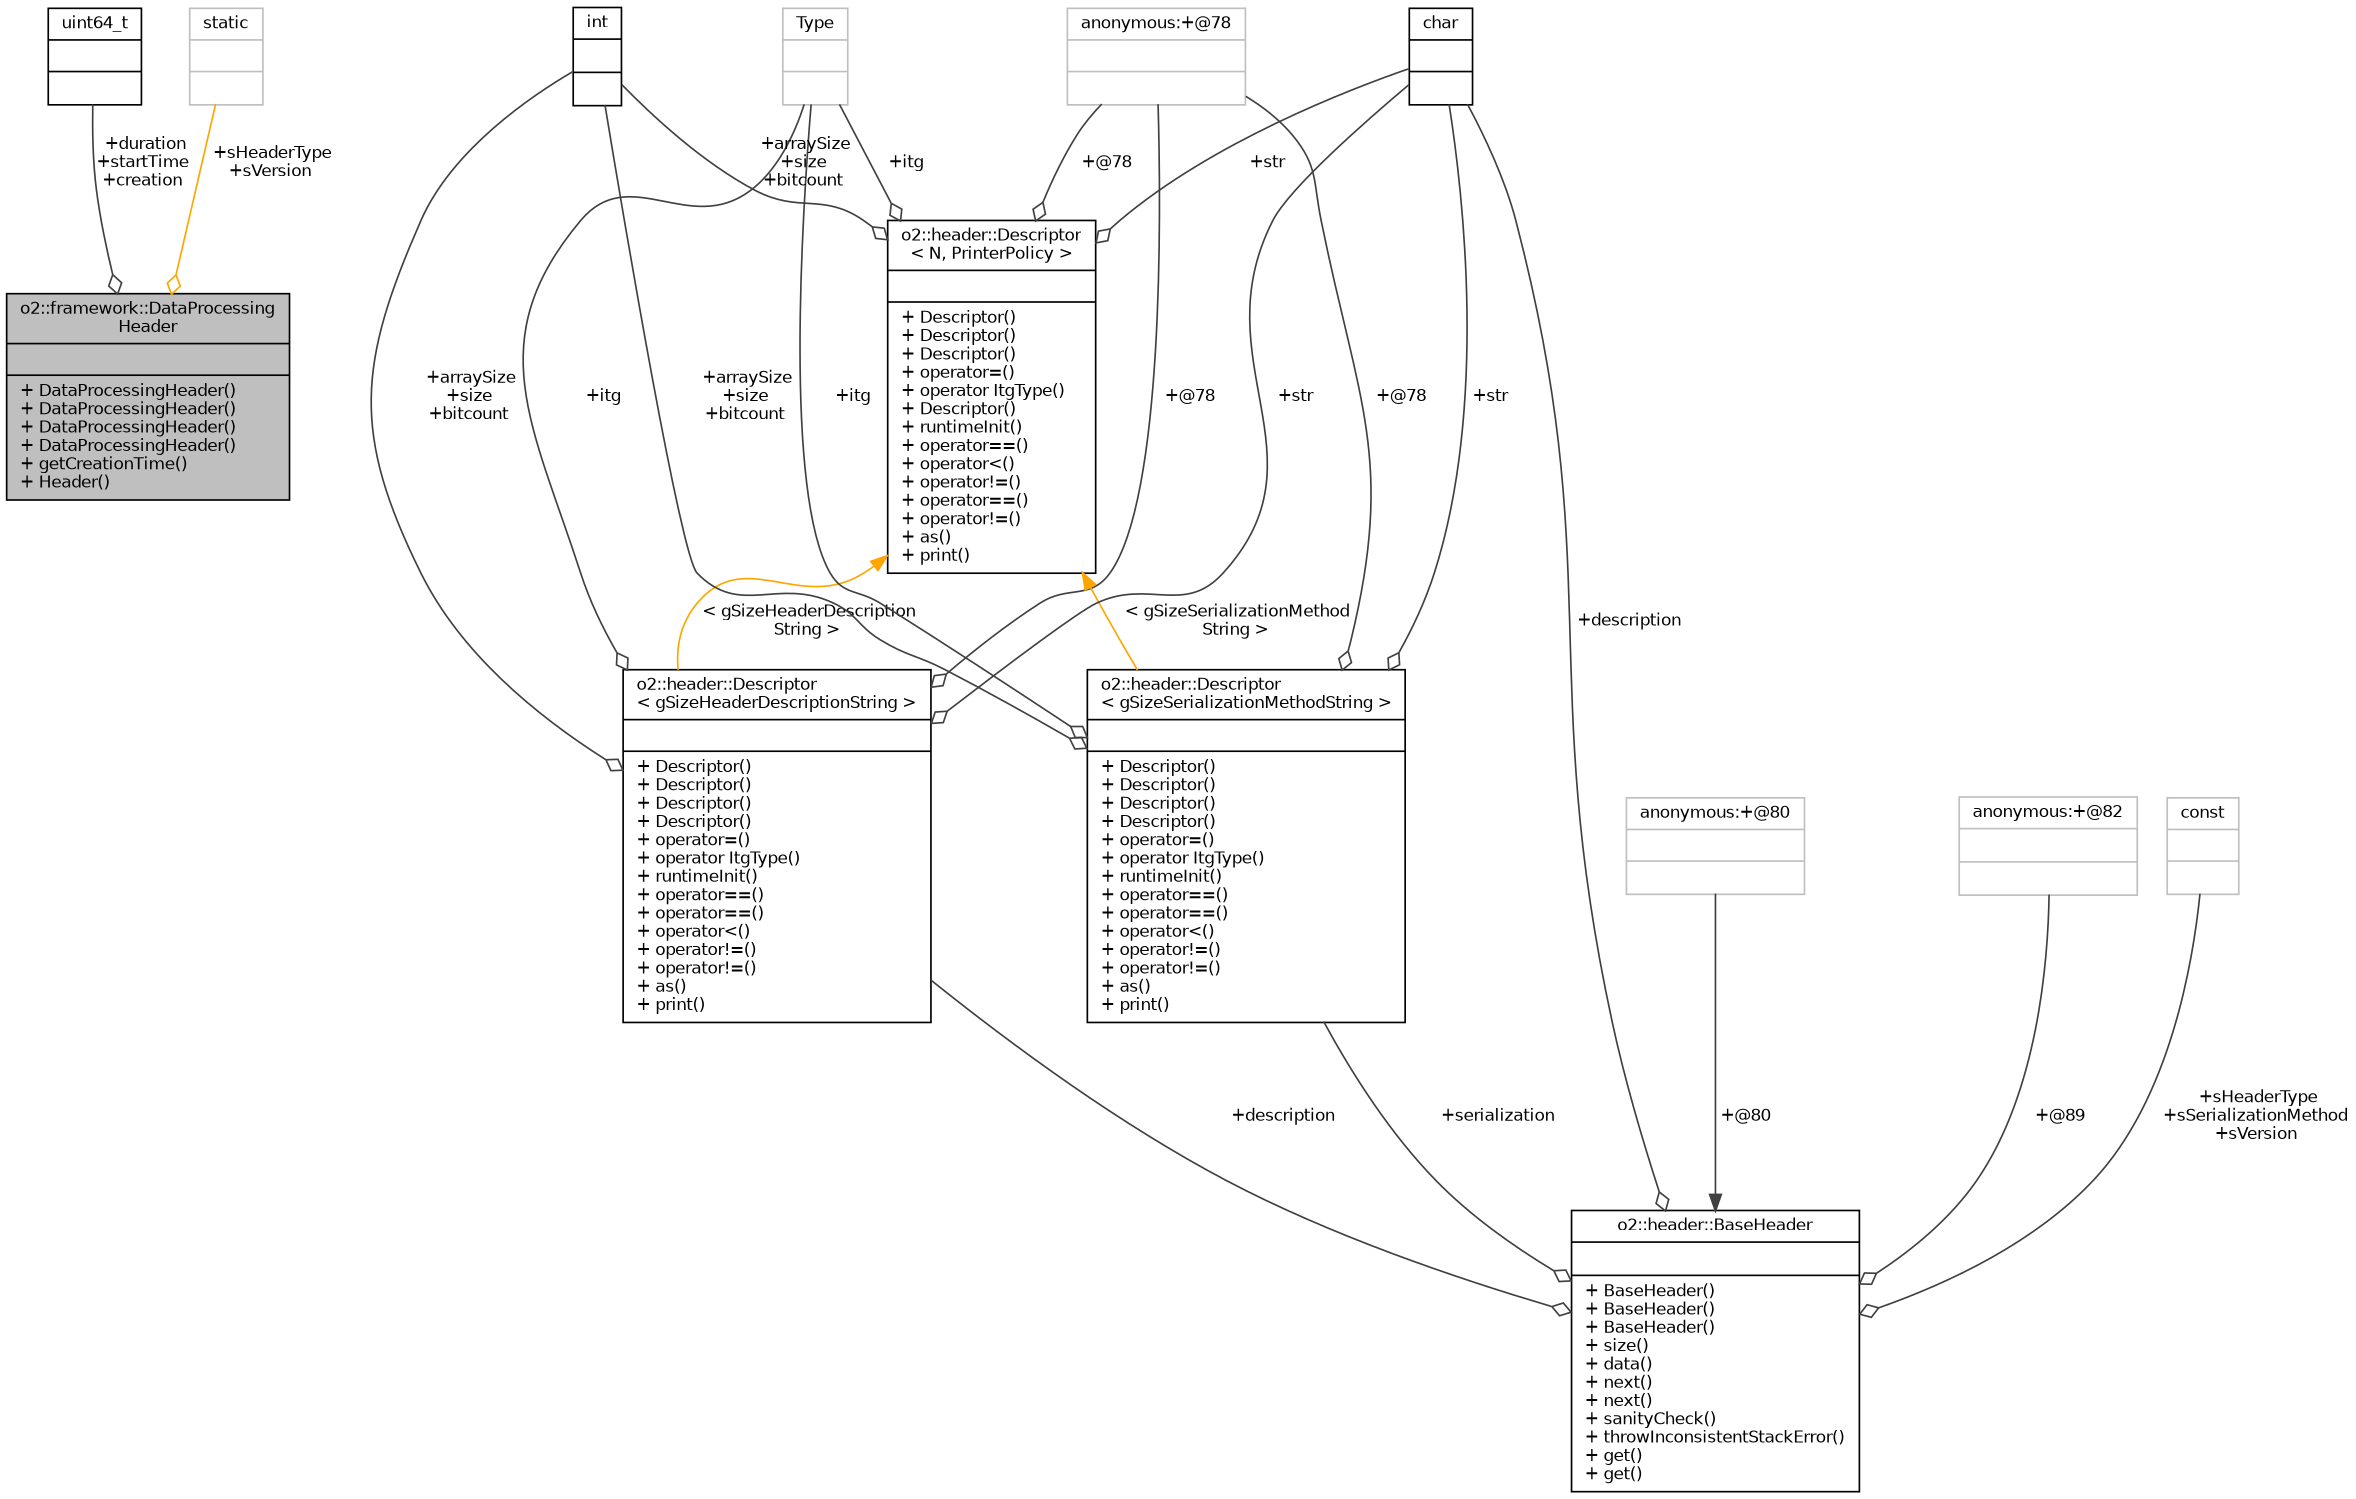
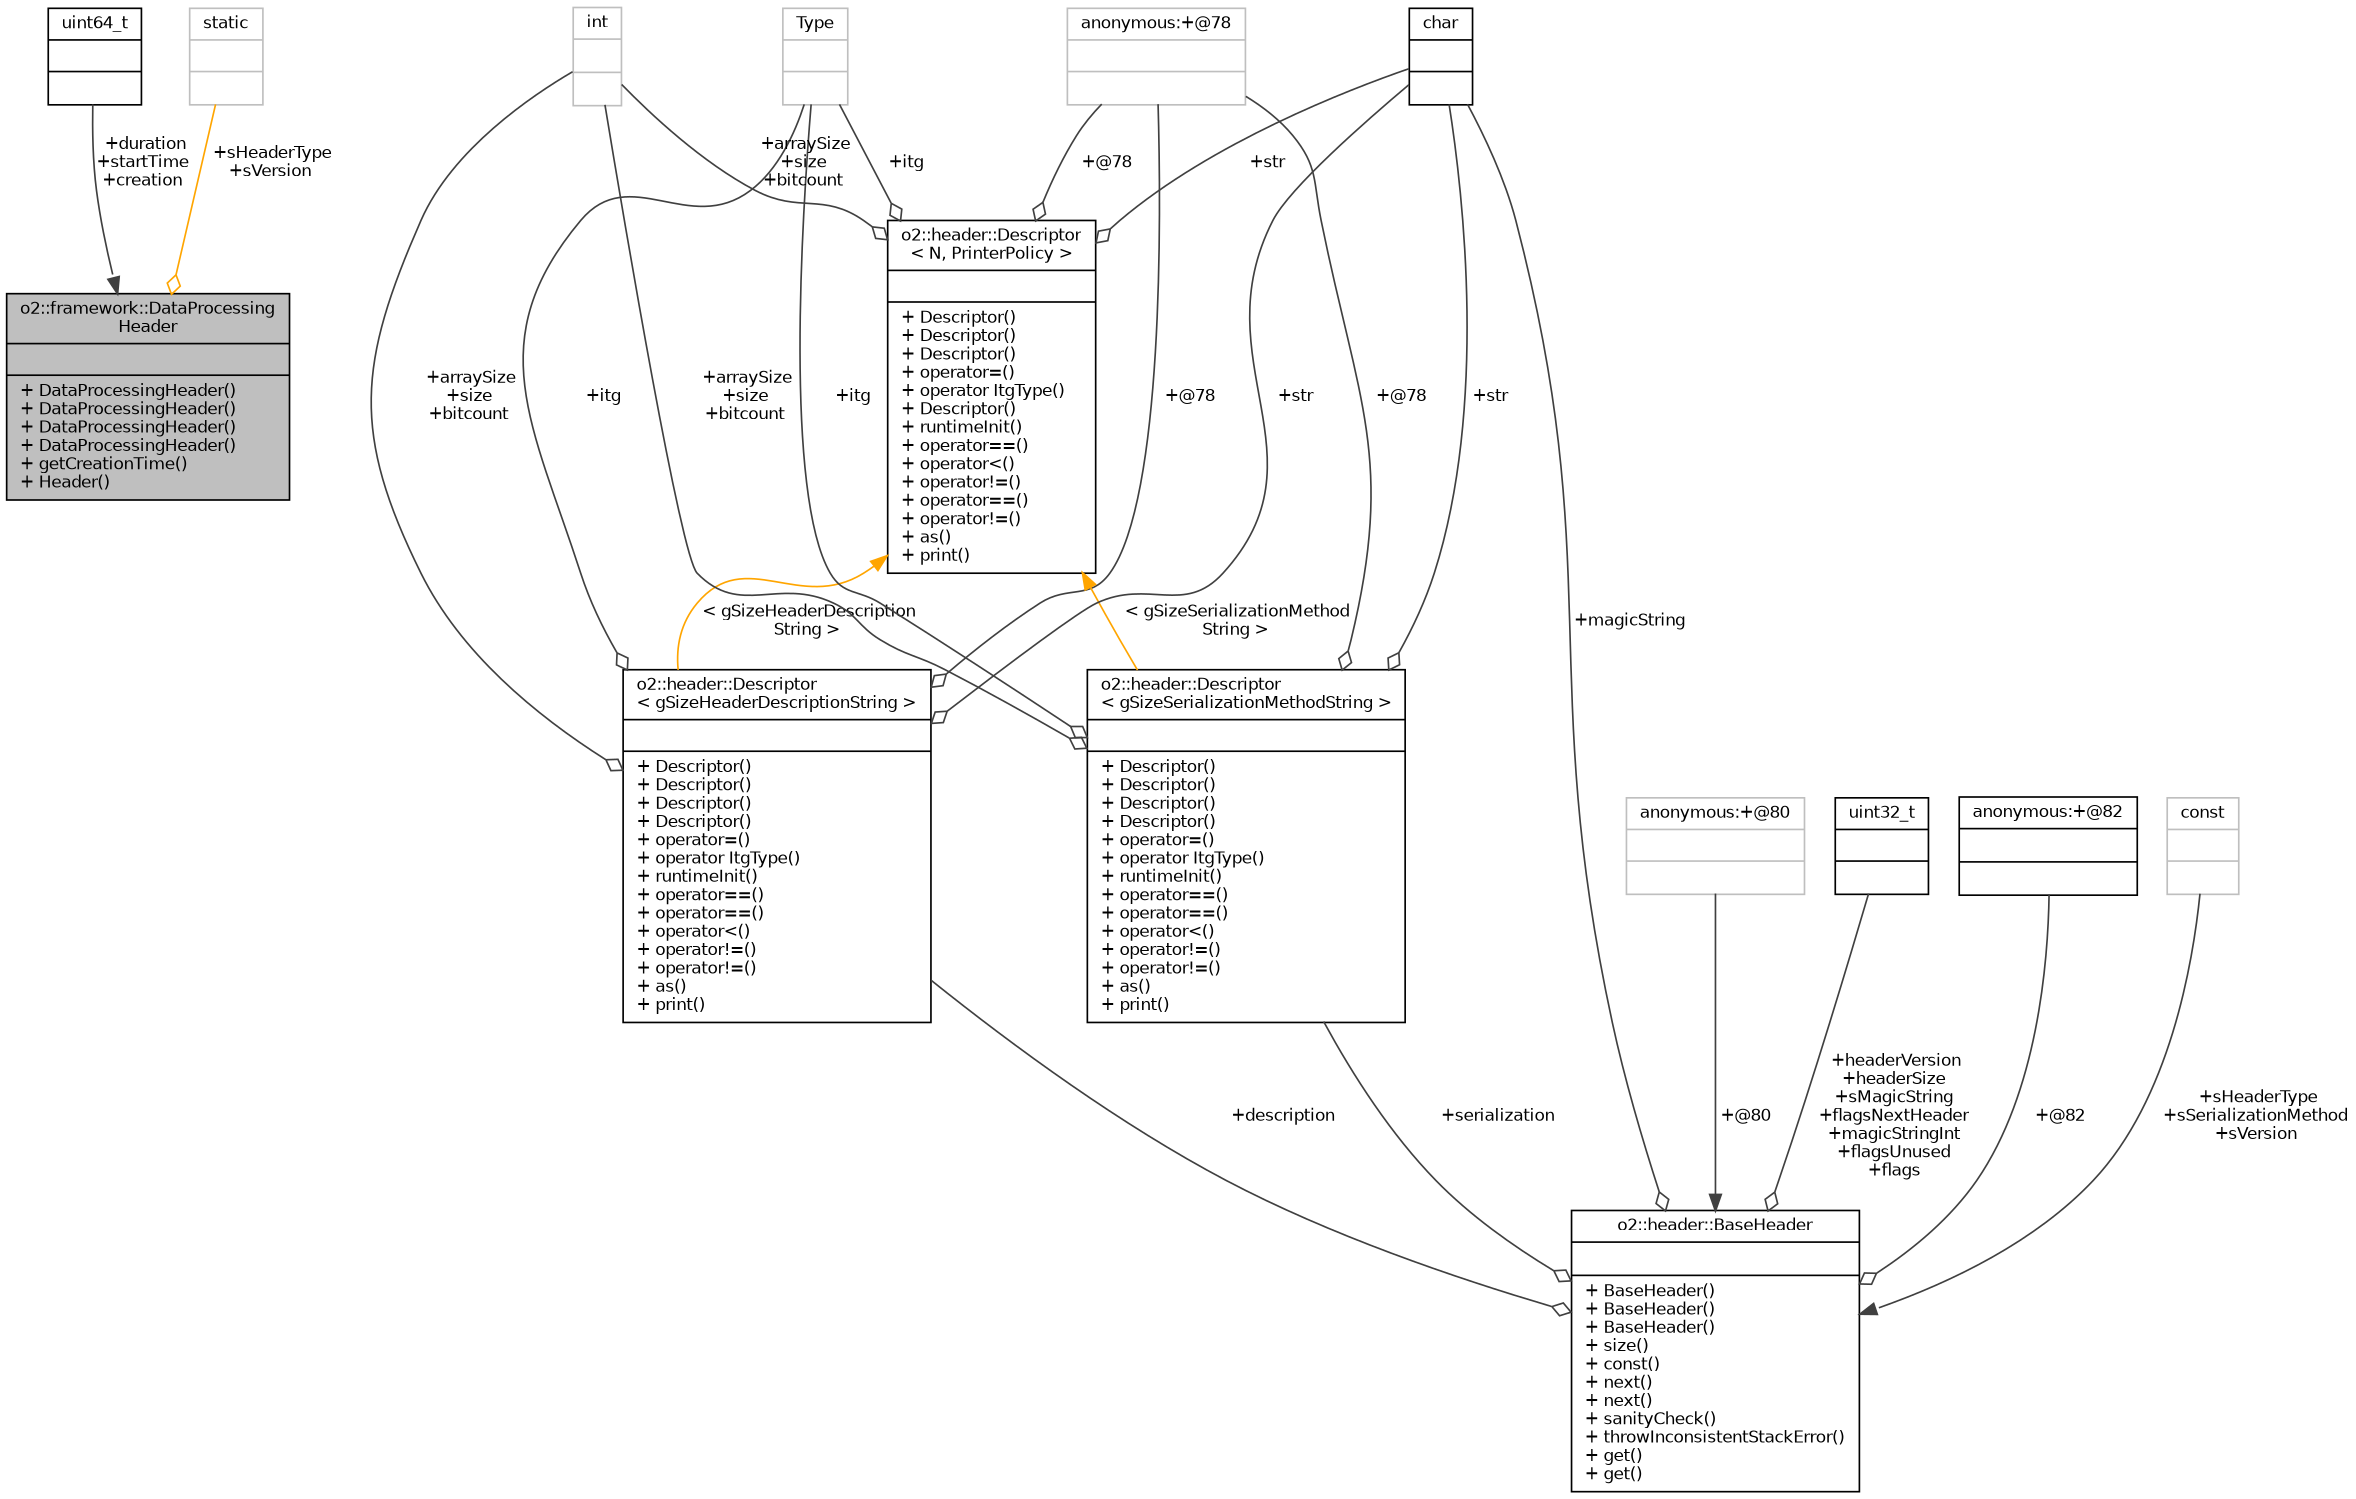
(597, 57) -> (597, 57)
(96, 190) -> (96, 190)
(1627, 621) -> (1627, 621)
none -> (1882, 846)
(2048, 846) -> (2048, 846)
(2058, 1116) -> (2058, 1116)
(2112, 1157) -> (2112, 1157)
(1619, 1364) -> (1623, 1364)
